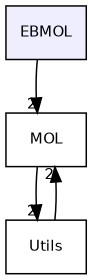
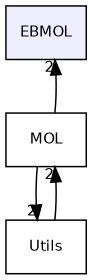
(36, 79) -> (56, 94)
